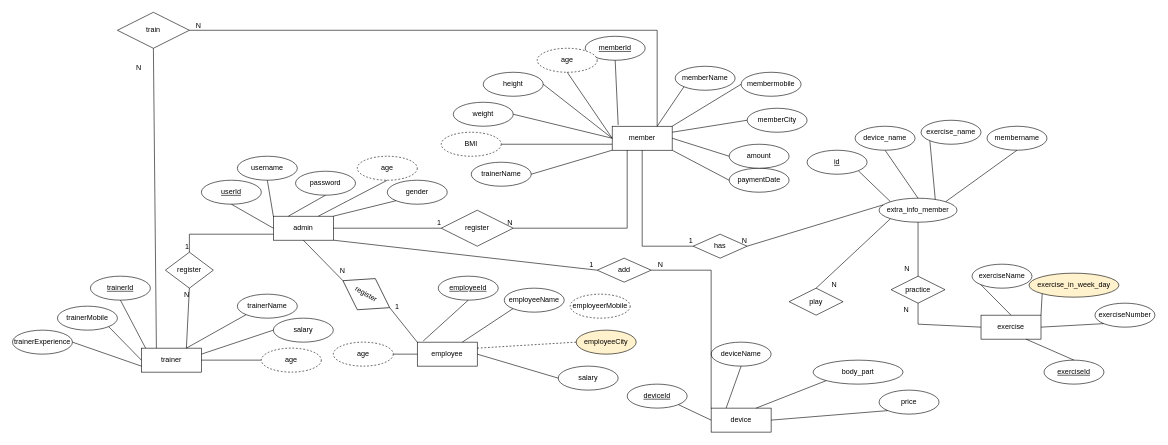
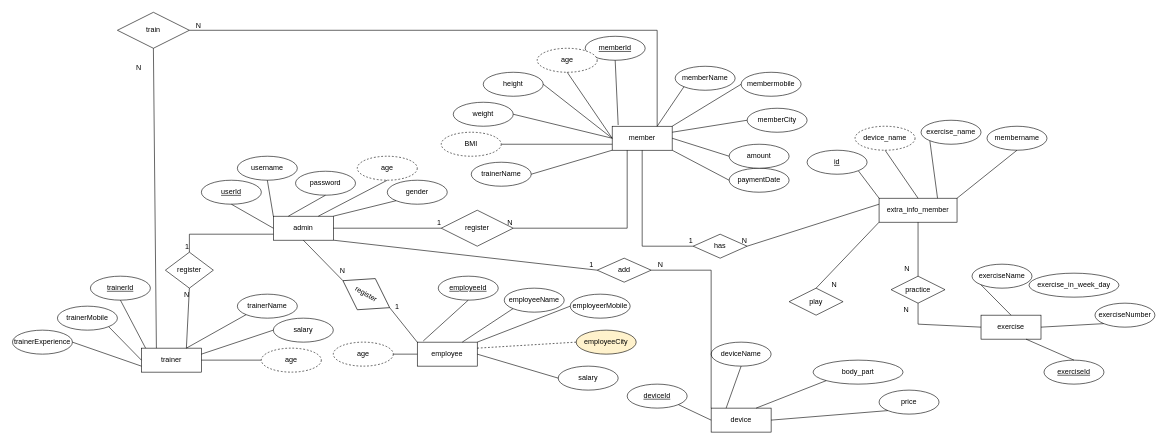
(885, 138) -> (885, 138)
(918, 210) -> (918, 210)
(1074, 285) -> (1074, 285)
(1042, 304) -> none
(600, 306) -> (600, 306)
none -> (523, 324)
